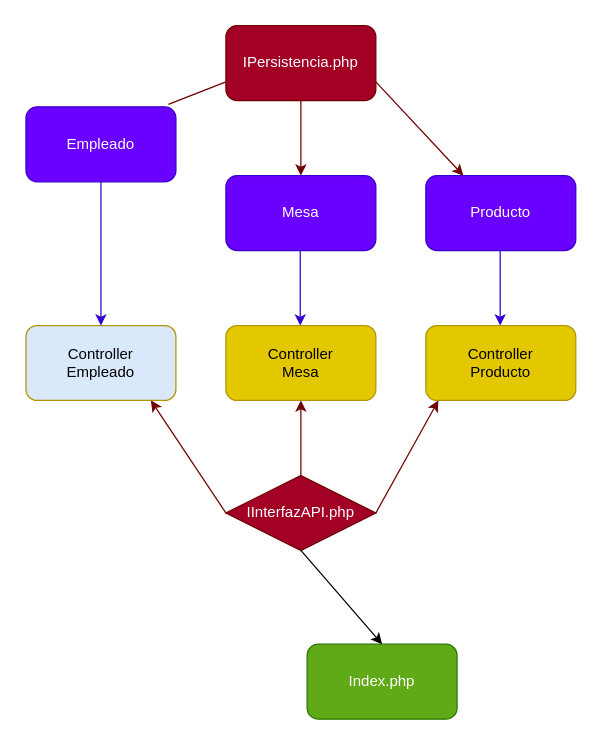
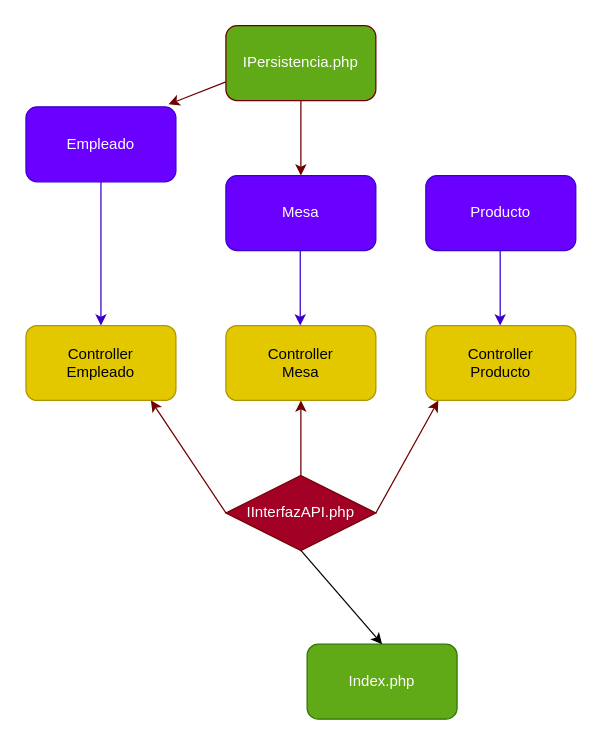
(301, 63) -> (301, 63)
(174, 102) -> (177, 101)
(417, 126) -> none
(101, 363) -> (101, 363)
